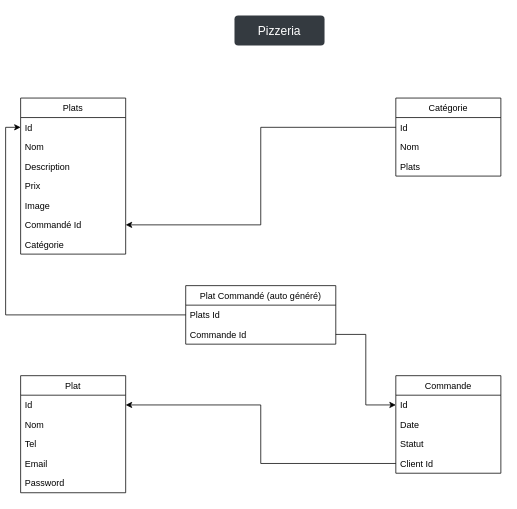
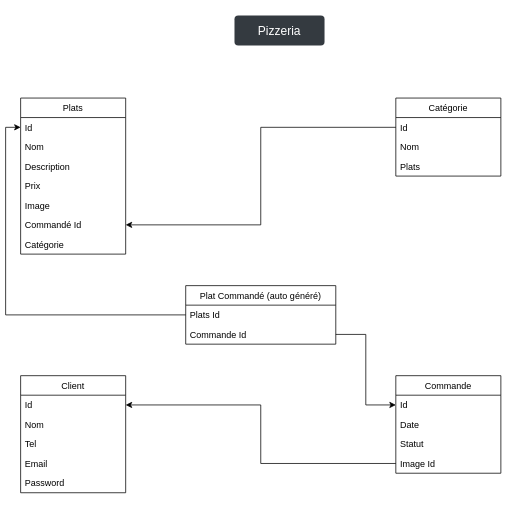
(73, 386) -> (73, 386)
(419, 464) -> (419, 464)
